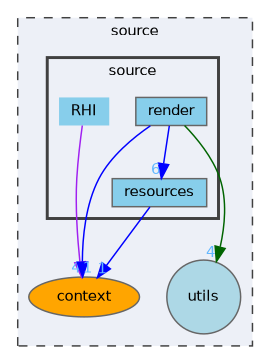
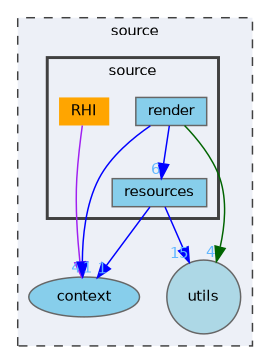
(84, 111) -> (84, 111)
none -> (174, 228)
(84, 297) -> (84, 297)
